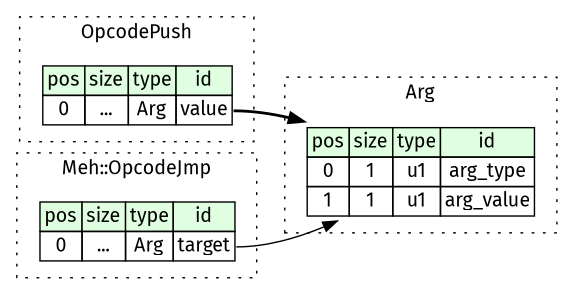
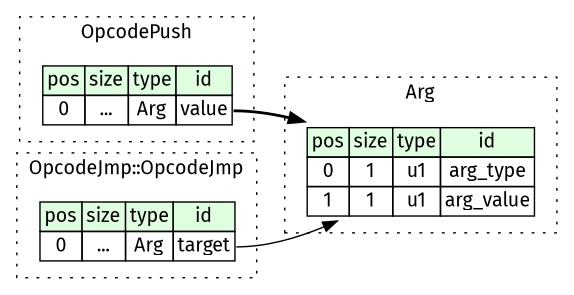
(137, 169) -> (137, 169)
